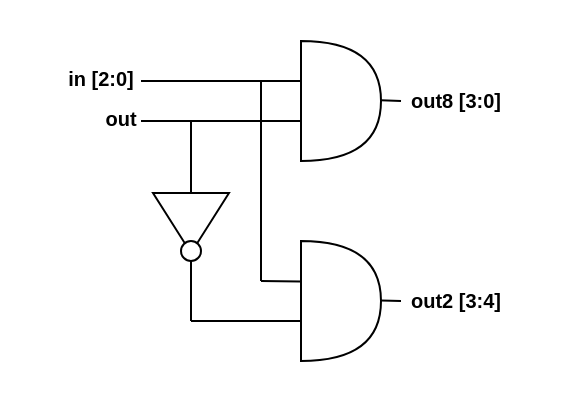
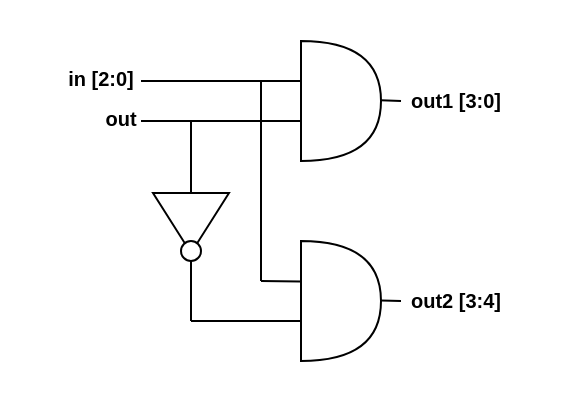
(432, 101) -> (432, 101)
